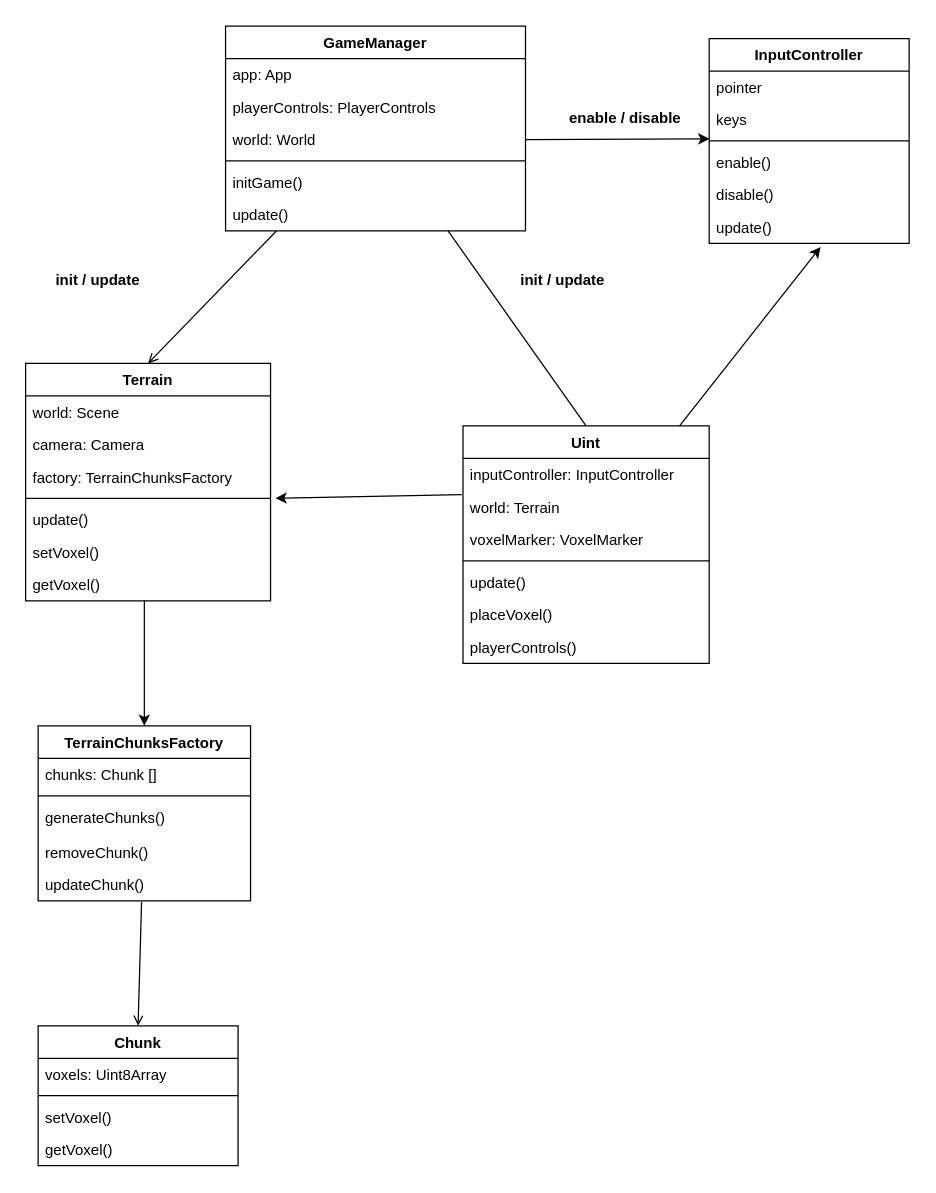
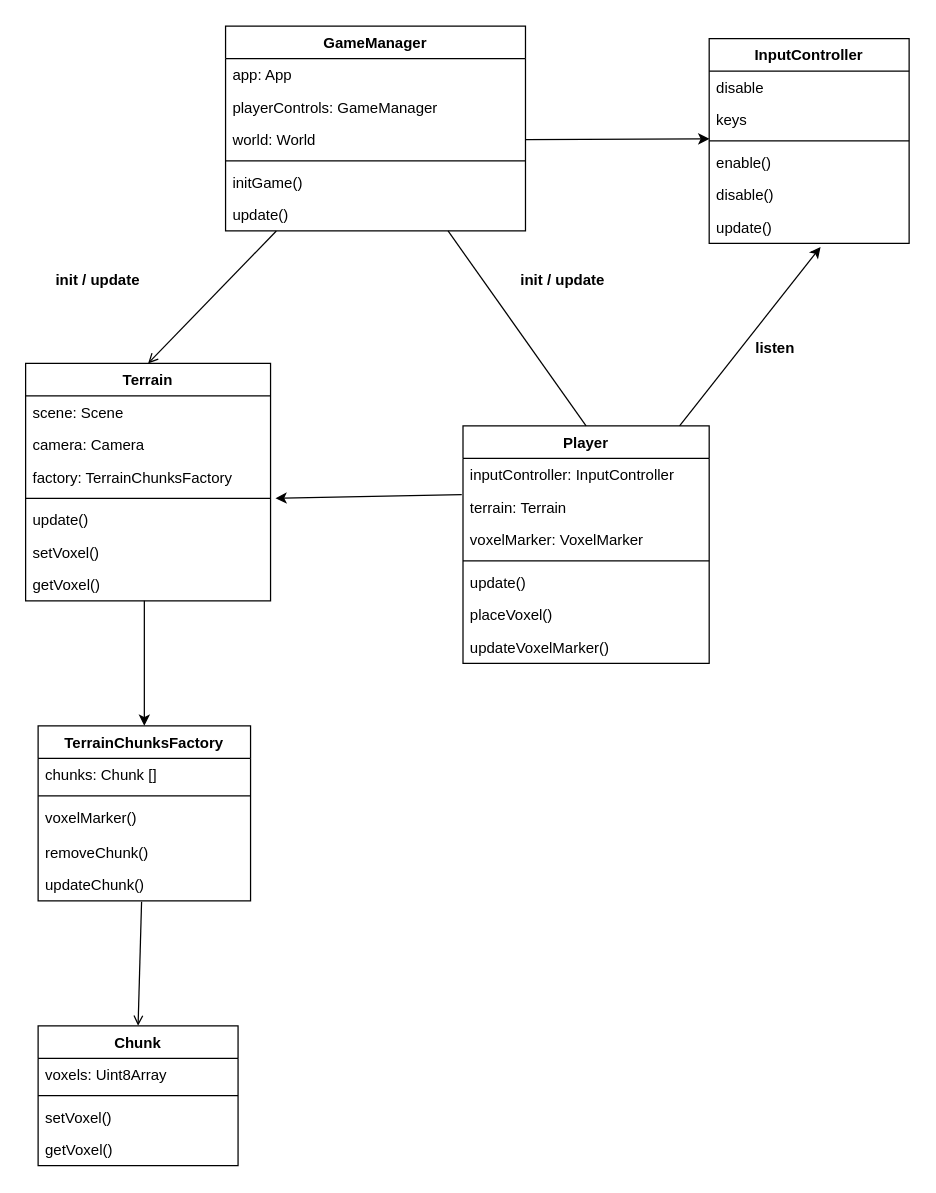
(744, 88) -> (742, 88)
(347, 108) -> (338, 108)
(626, 117) -> none
none -> (776, 347)
(77, 413) -> (79, 413)
(586, 443) -> (586, 443)
(521, 508) -> (529, 508)
(533, 648) -> (548, 648)
(112, 818) -> (98, 818)
